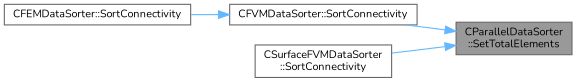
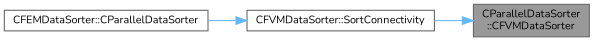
(98, 15) -> (106, 21)
(514, 38) -> (531, 21)
(323, 61) -> none
